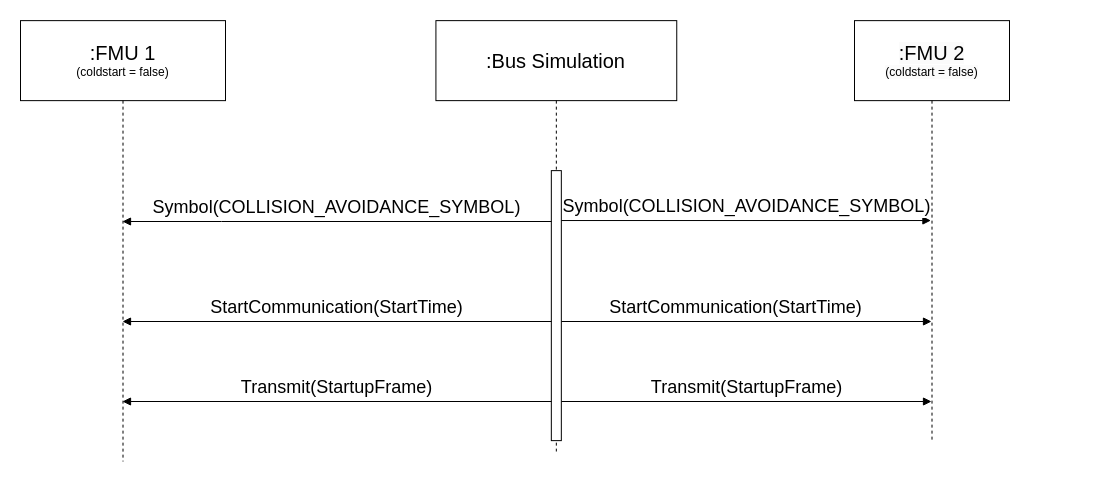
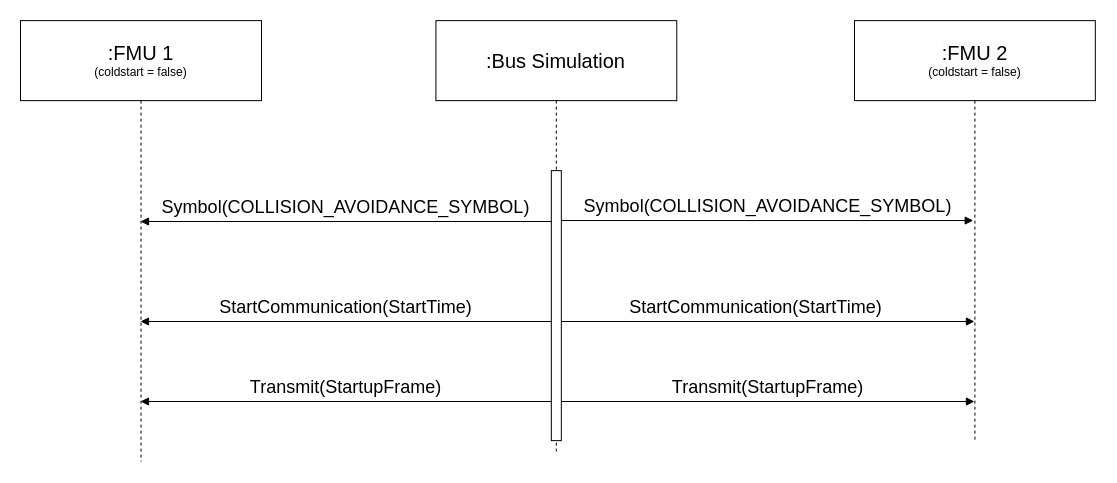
(932, 231) -> (975, 231)
(123, 241) -> (141, 241)
